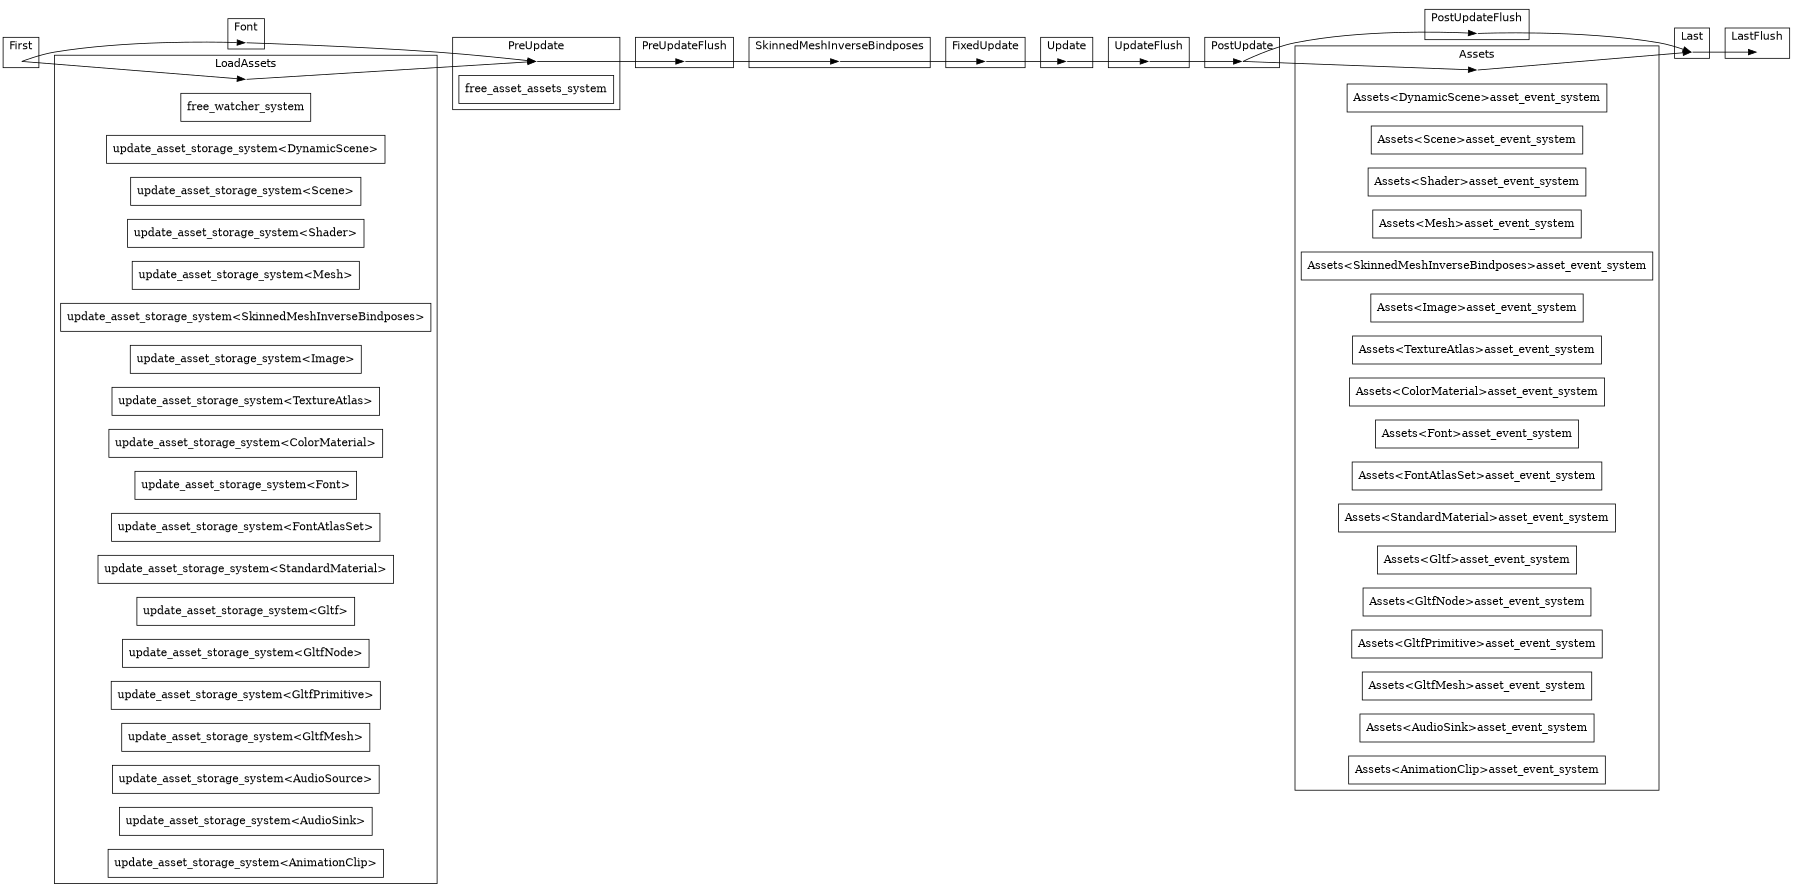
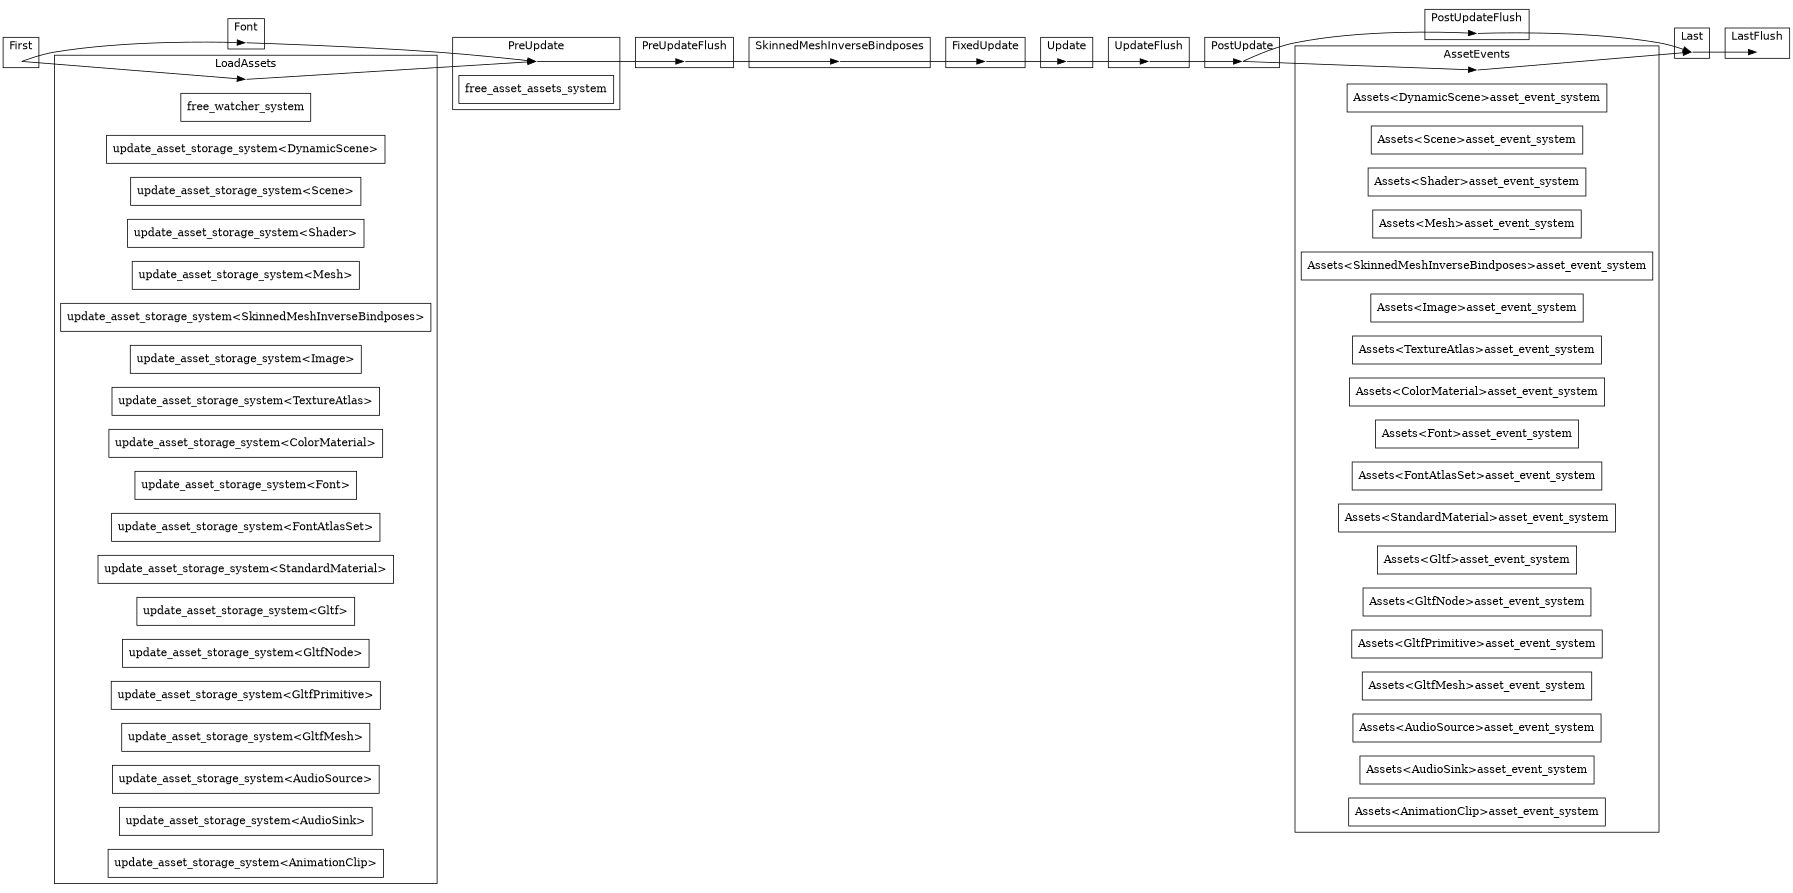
(1477, 55) -> (1477, 55)
none -> (1477, 728)
